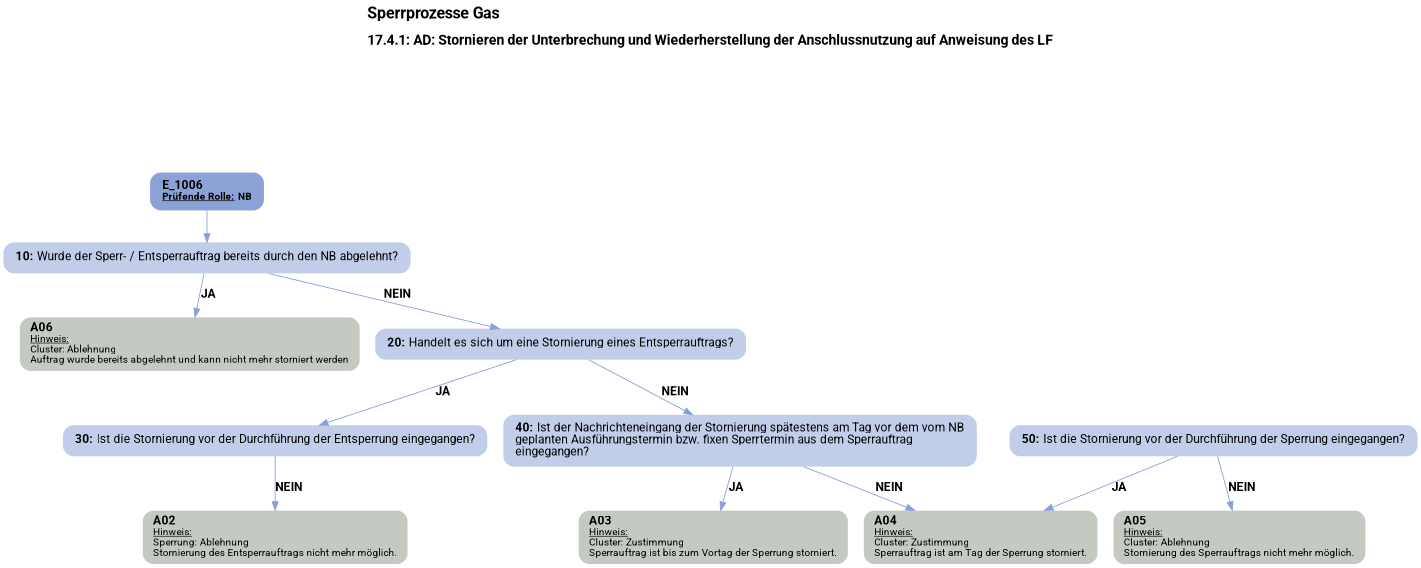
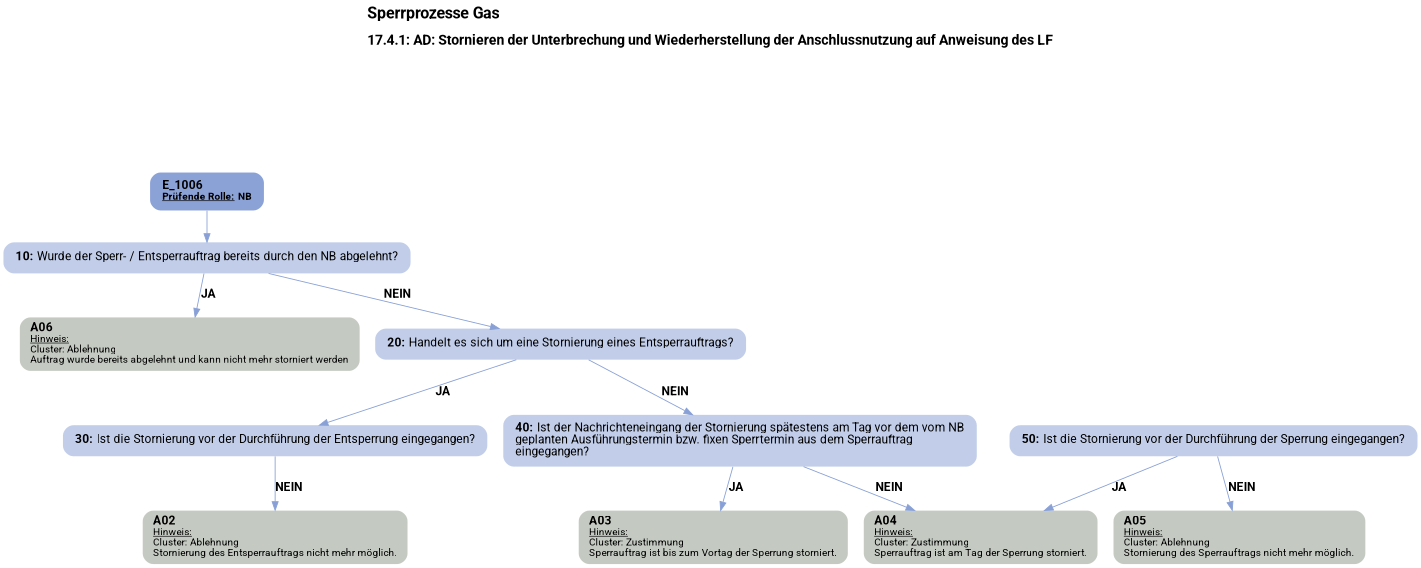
(201, 543) -> (196, 543)
